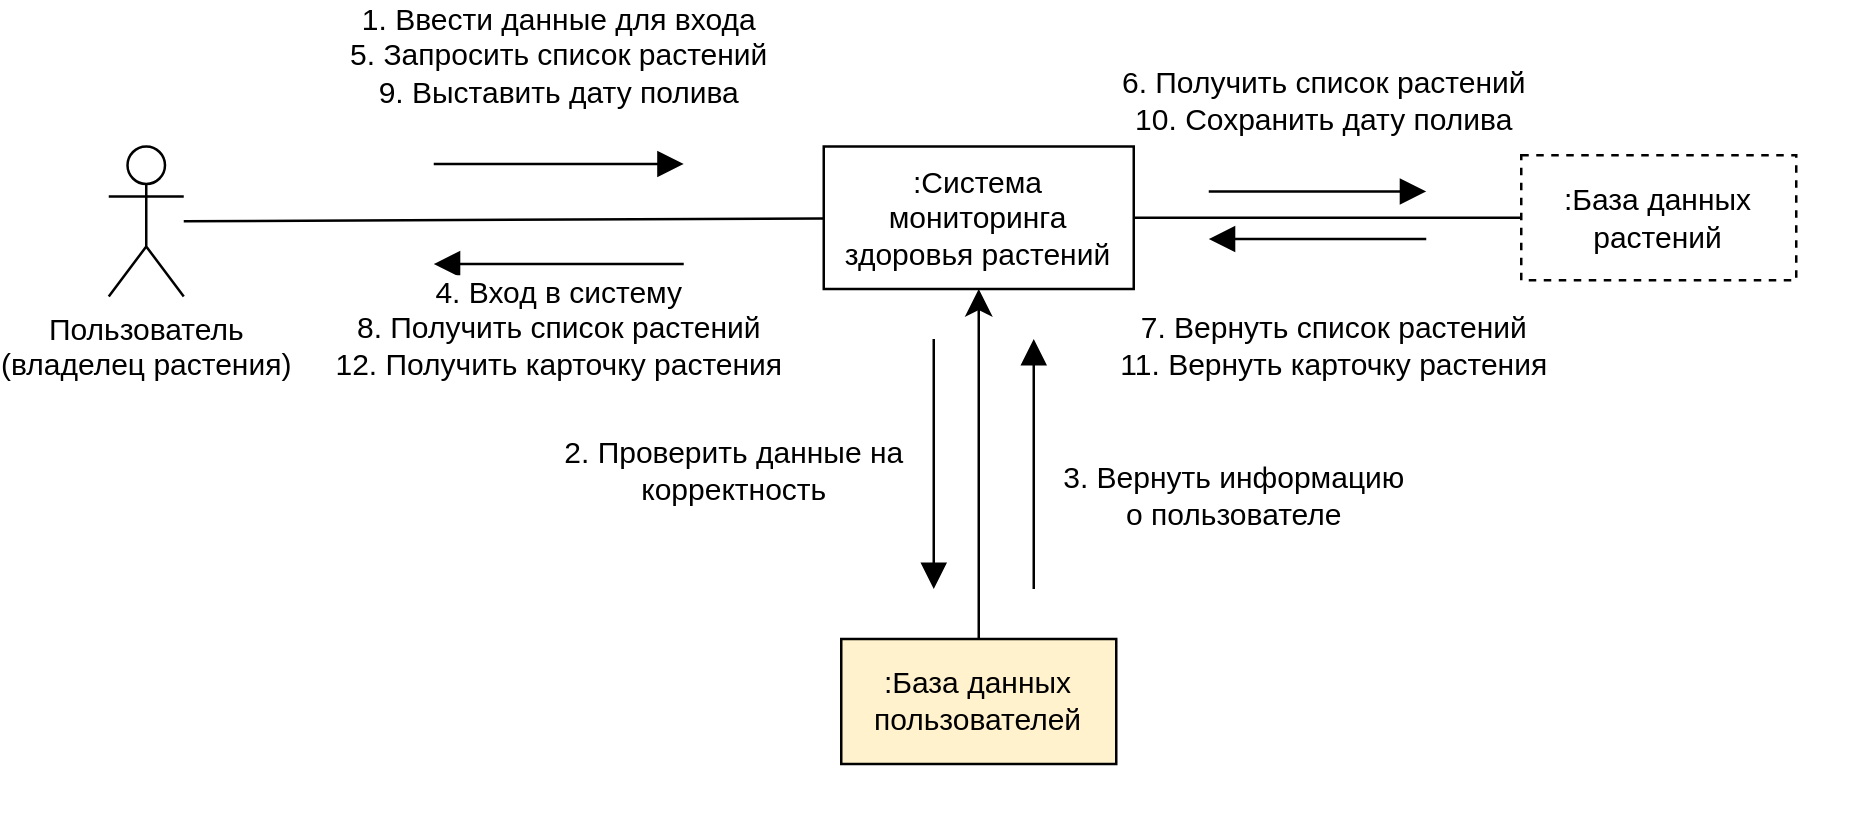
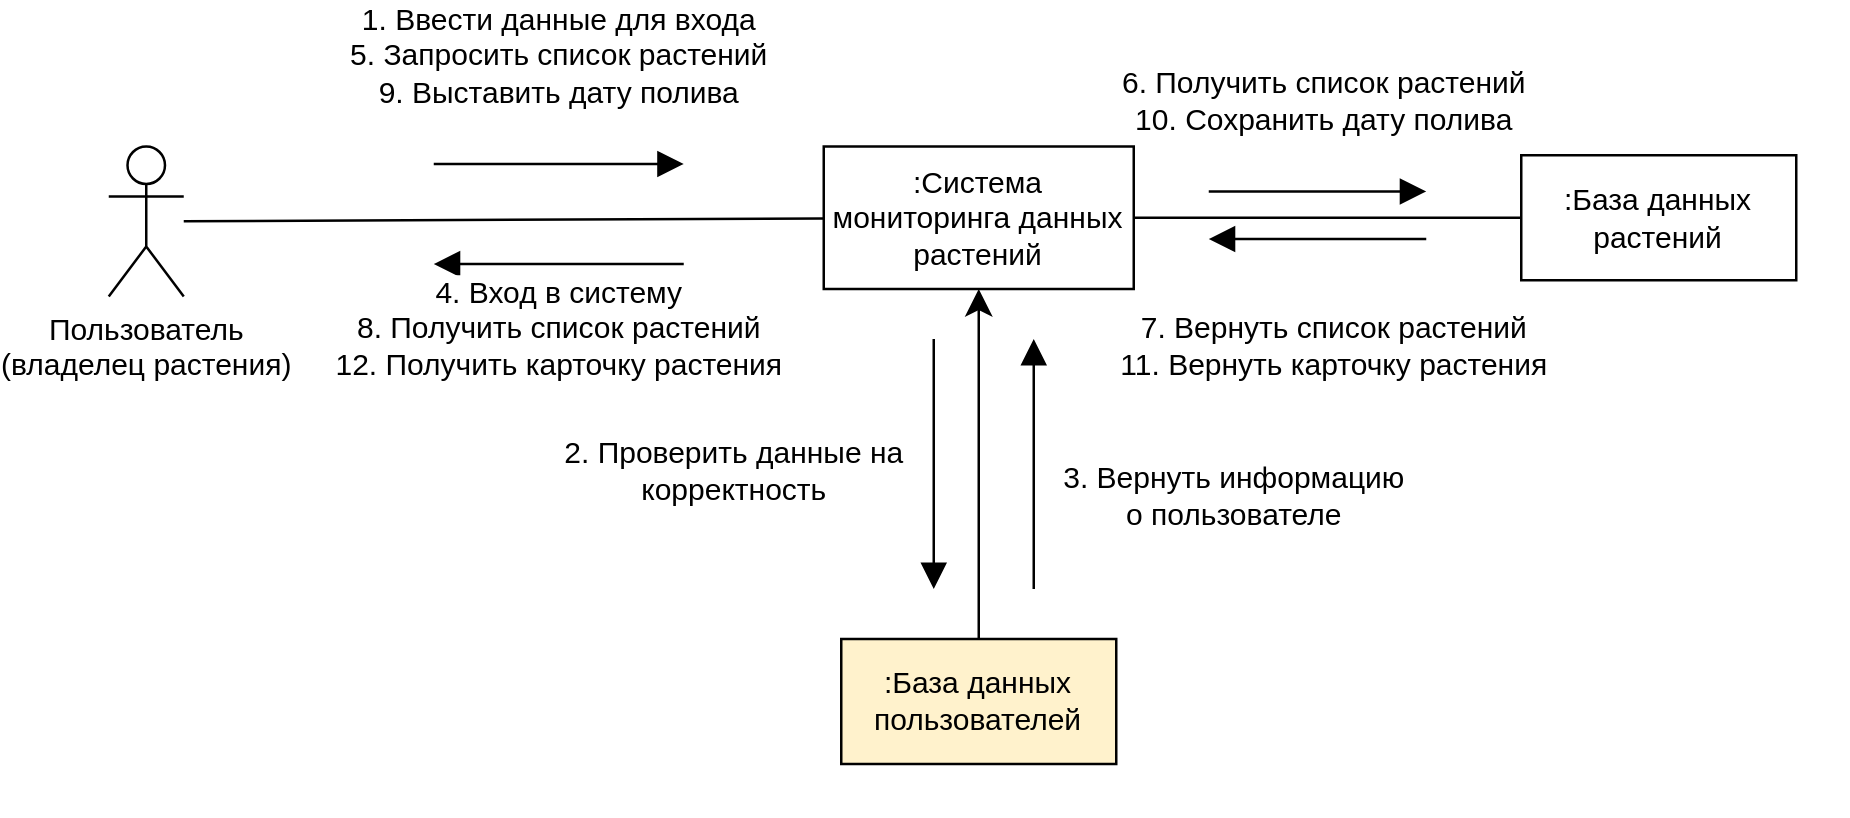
(1659, 218) -> (1659, 218)
(979, 219) -> (979, 219)
